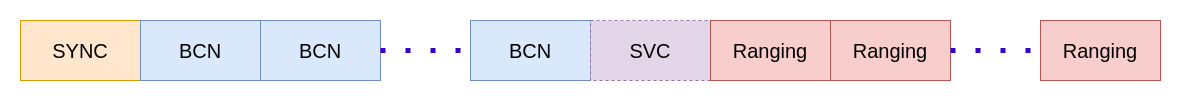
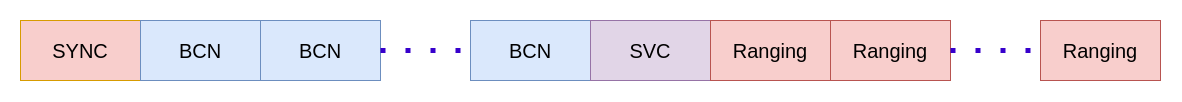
(81, 51) -> (81, 51)
(651, 51) -> (651, 51)
